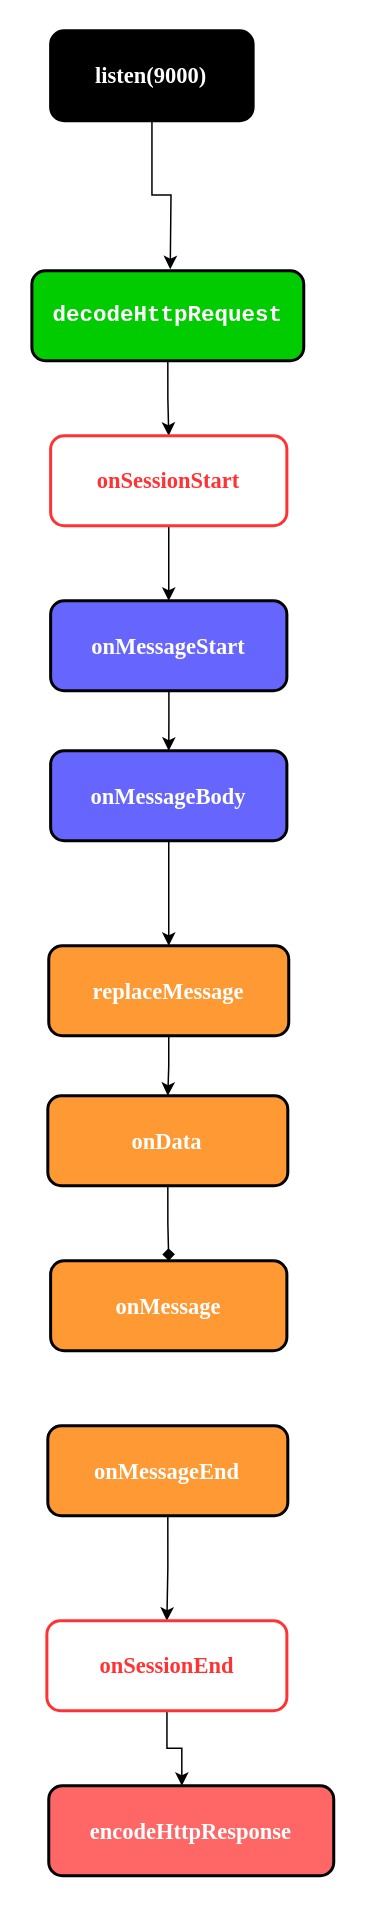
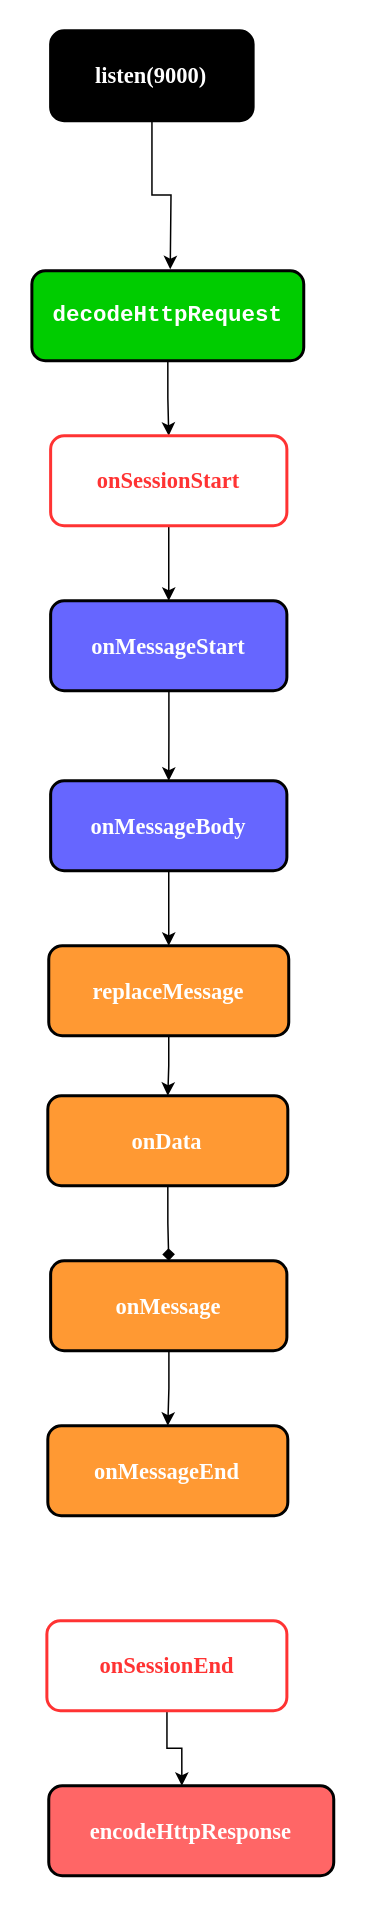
(169, 796) -> (169, 826)
none -> (169, 1383)
(168, 1563) -> none
